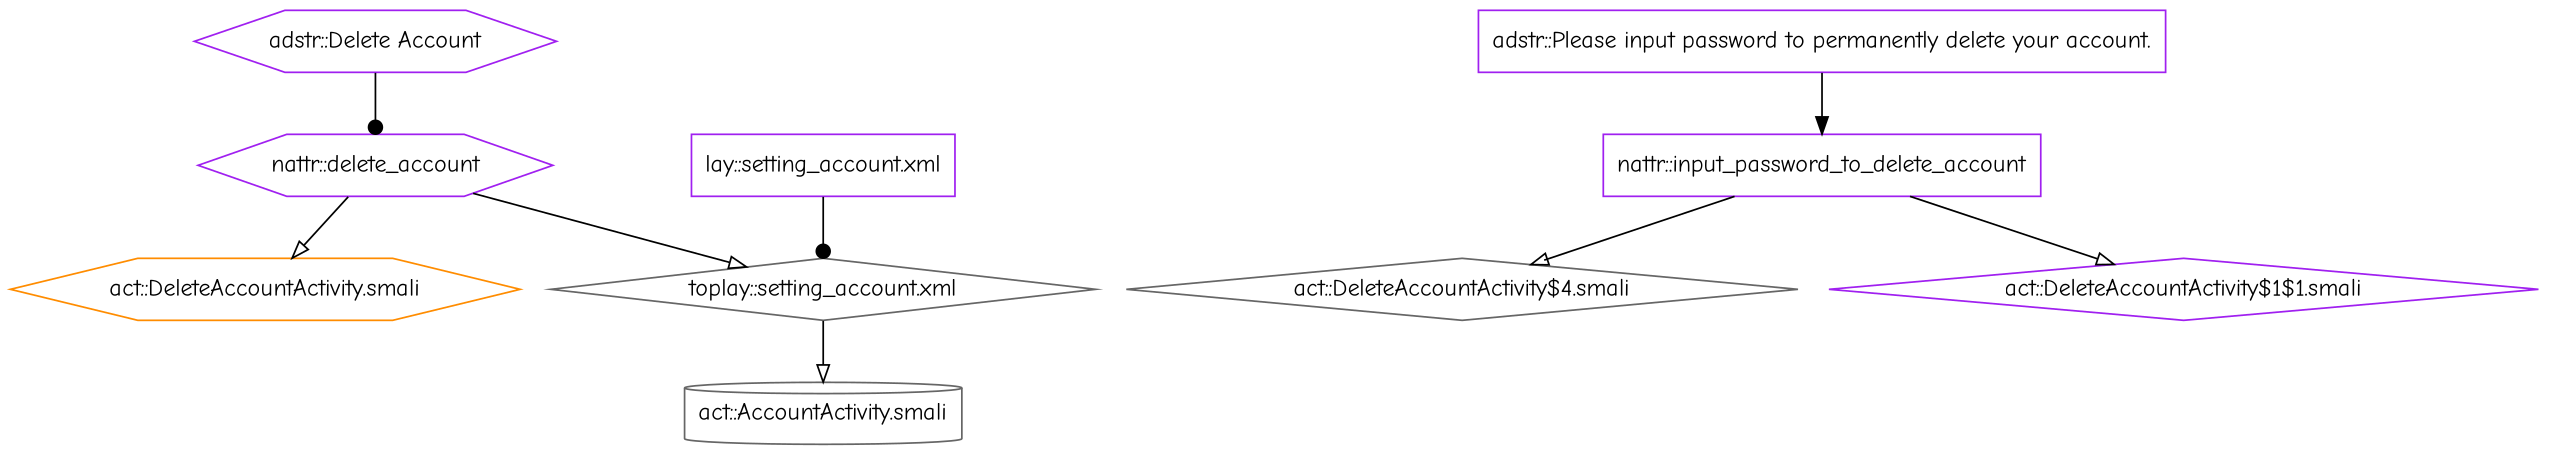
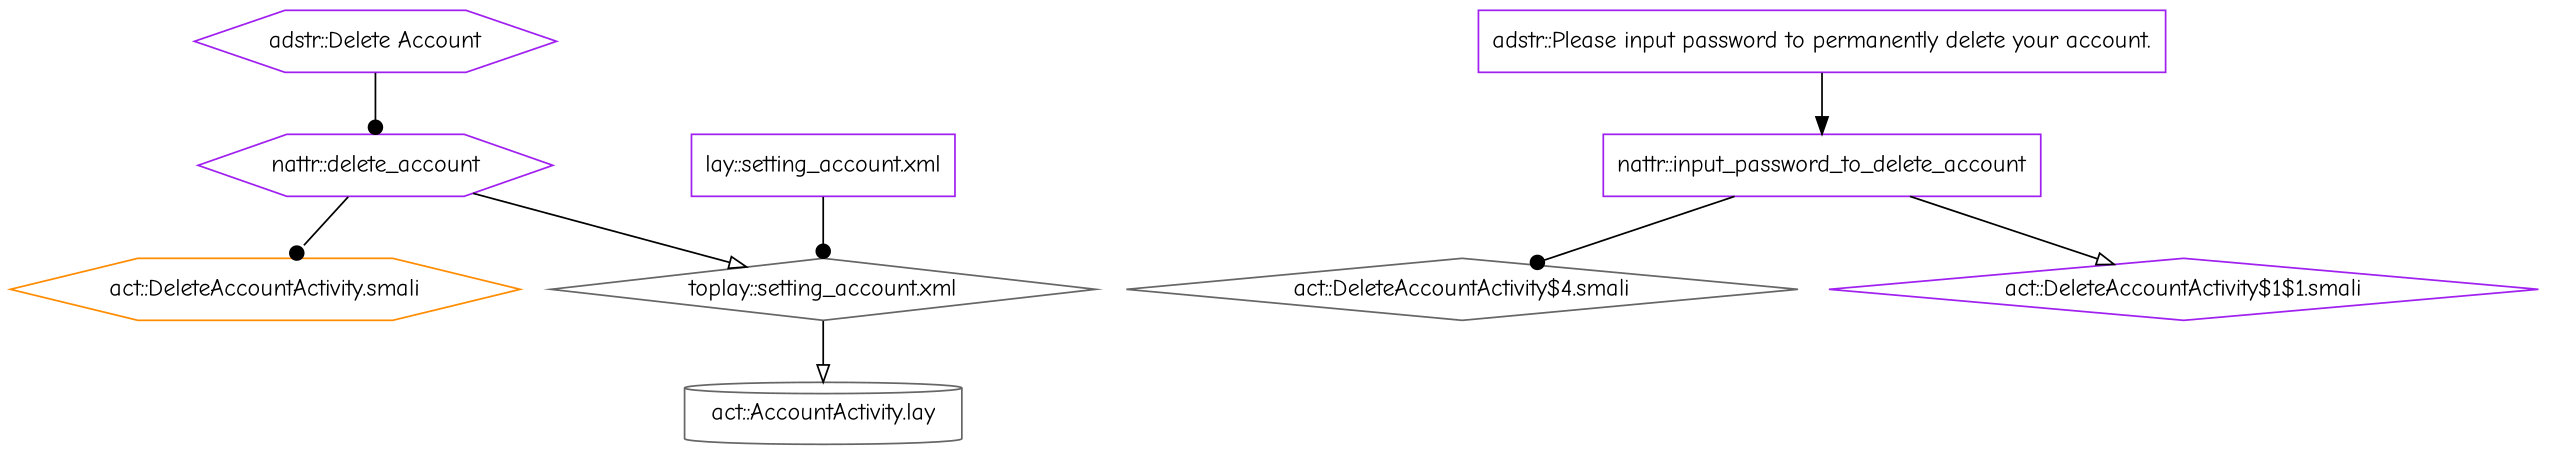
(326, 221) -> (326, 221)
(1639, 228) -> (1639, 228)
(823, 413) -> (823, 413)
